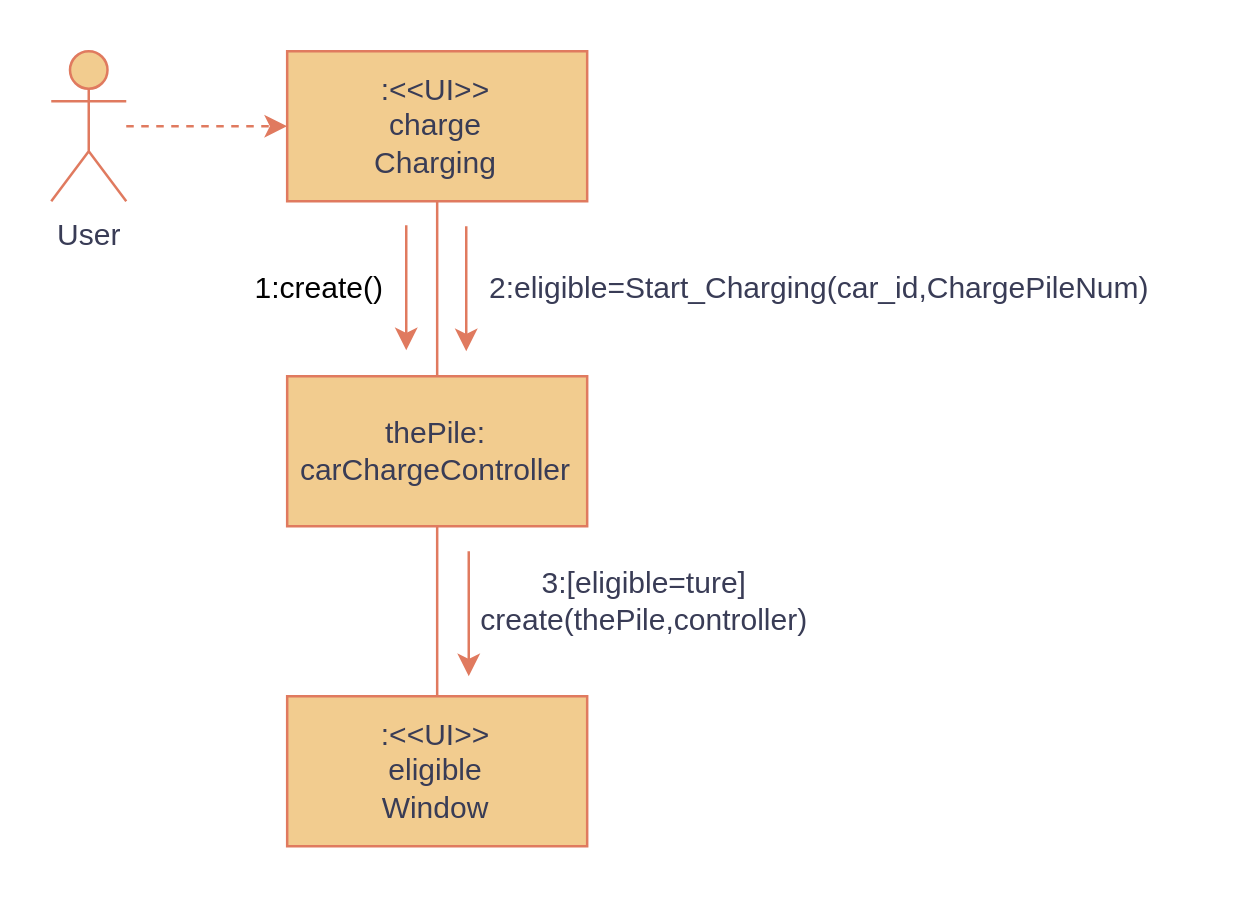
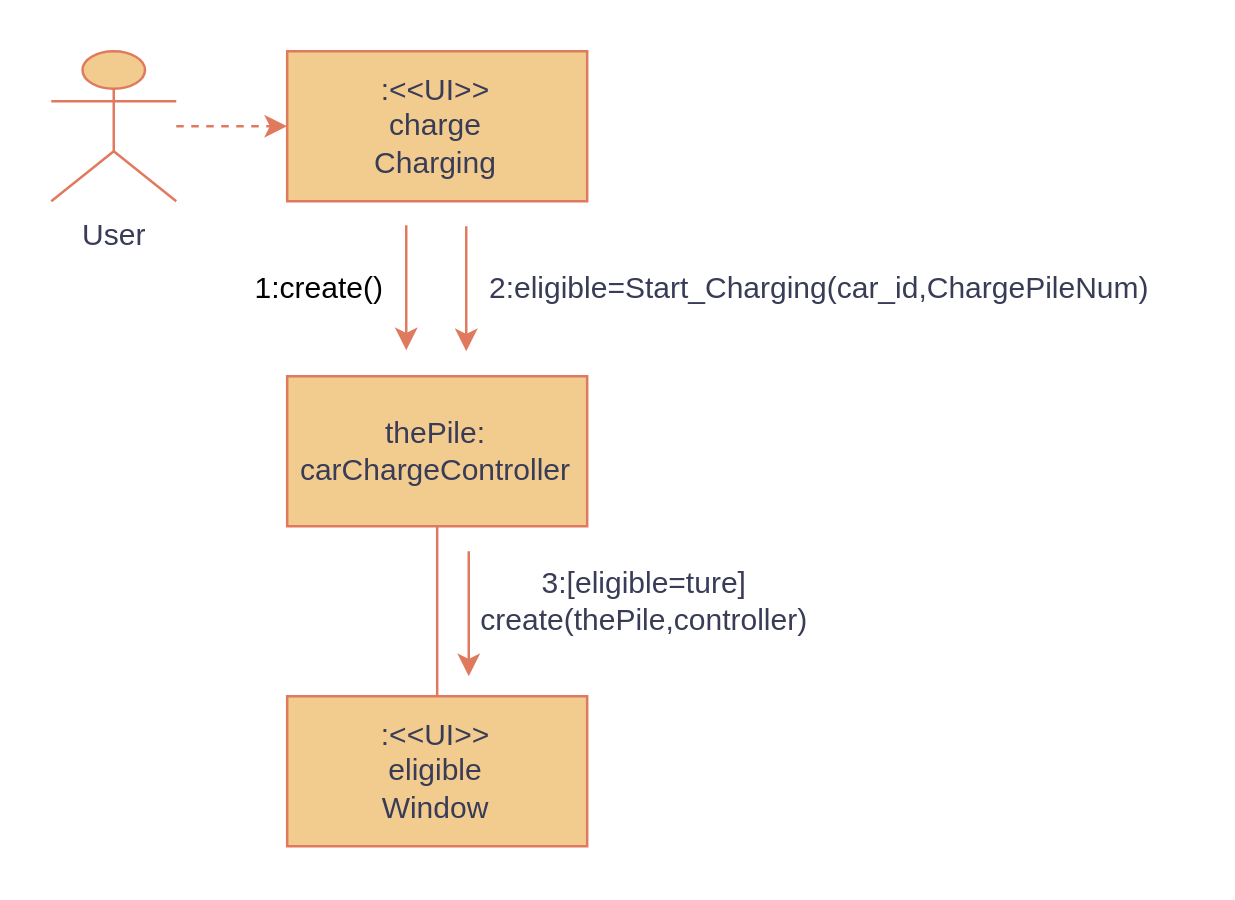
(89, 126) -> (114, 126)
(437, 288) -> none
